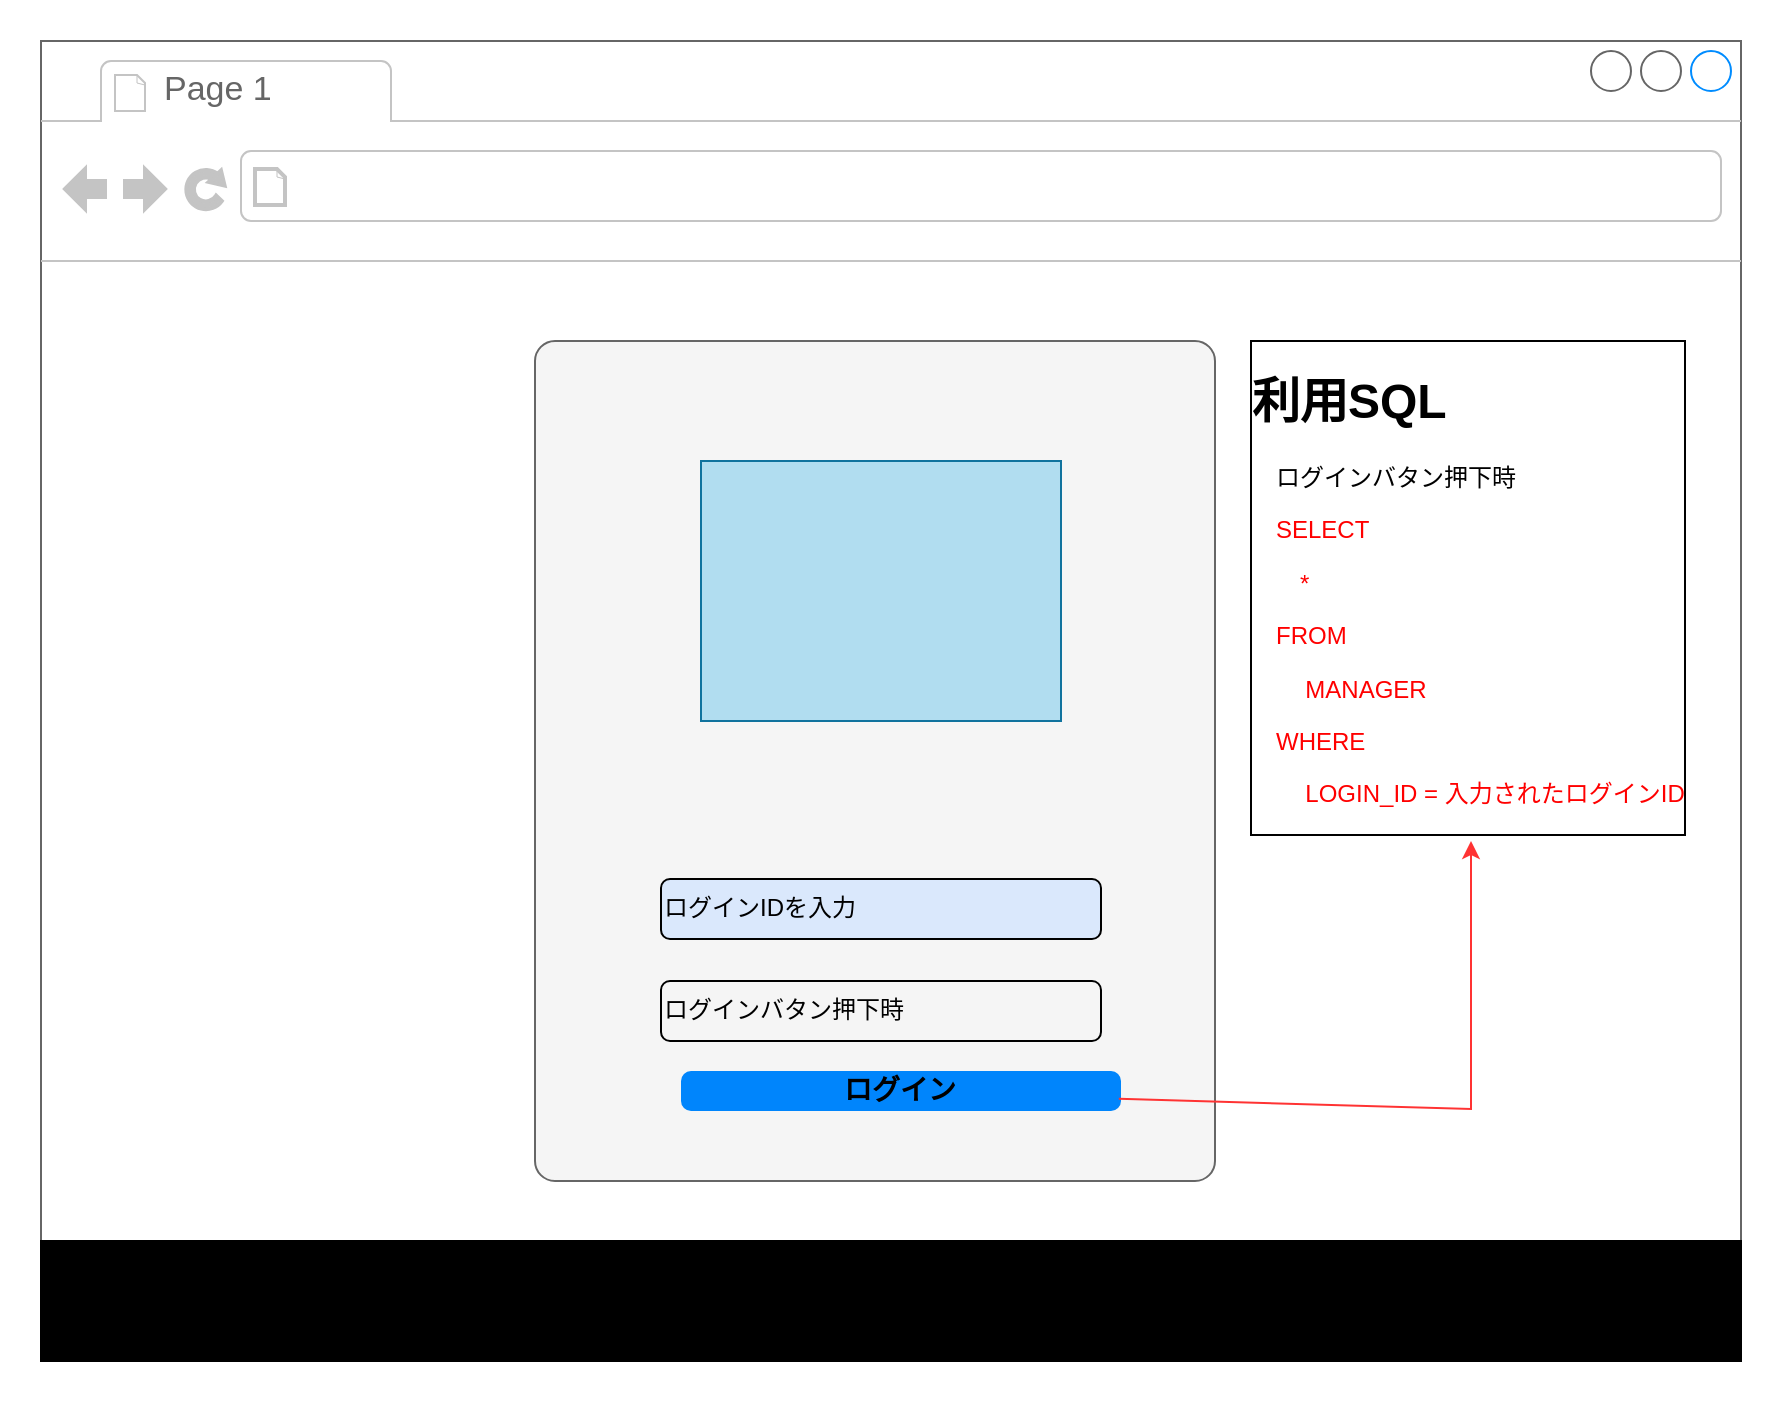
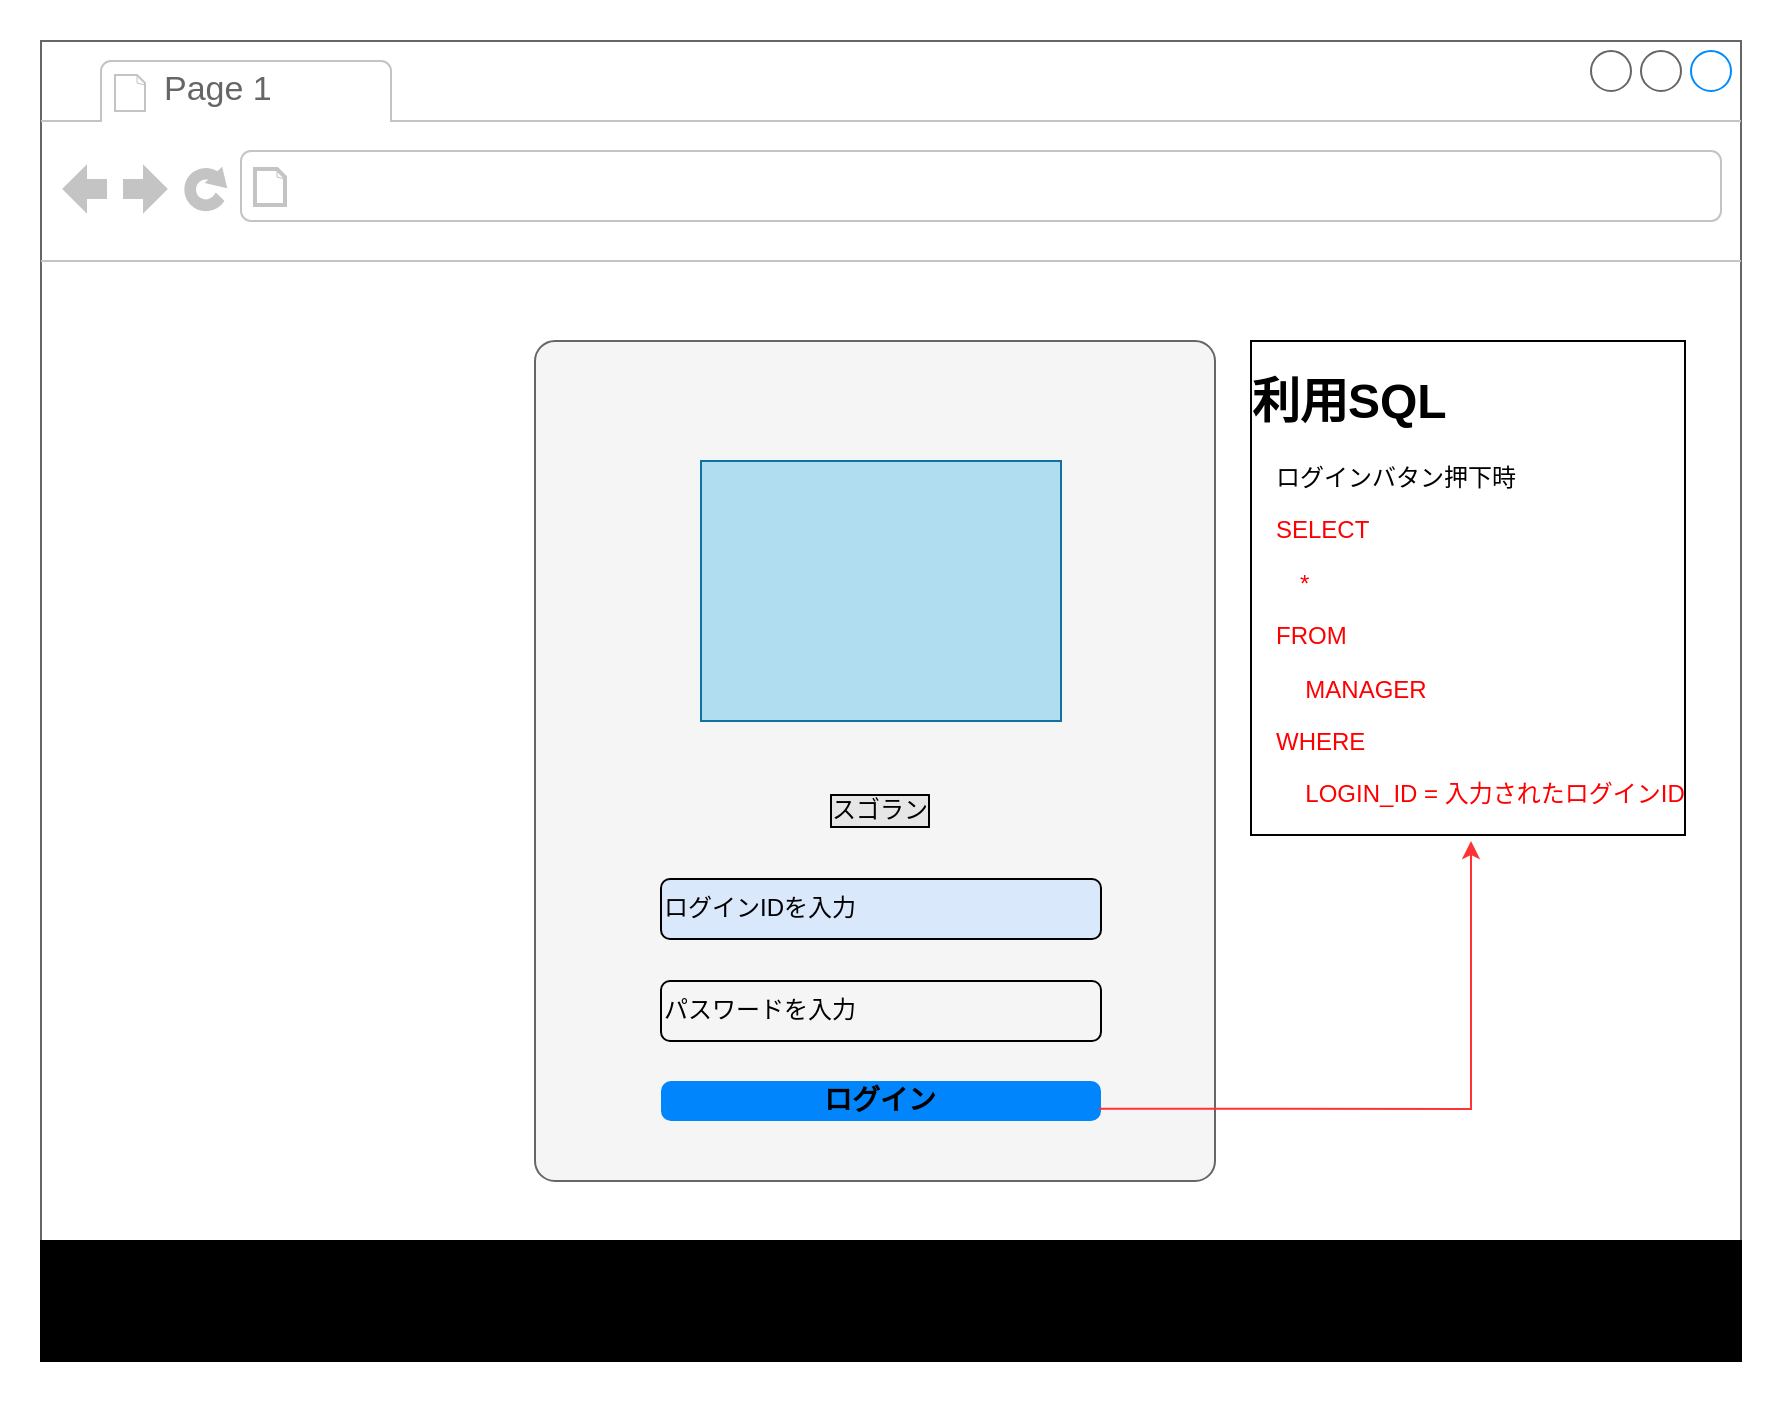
none -> (881, 811)
(785, 1011) -> (761, 1011)
(901, 1091) -> (881, 1101)
